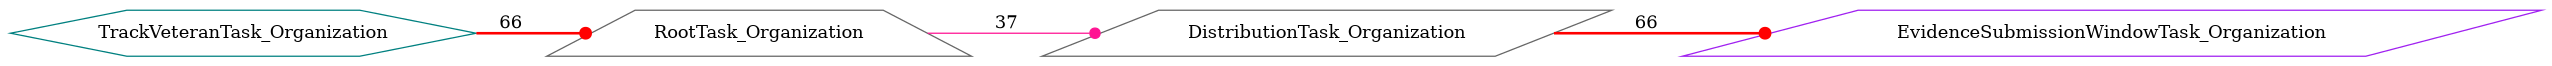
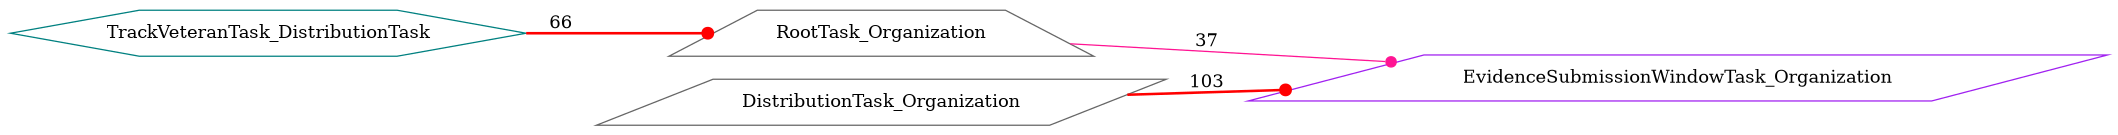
(1647, 24) -> (1207, 82)
(243, 33) -> (268, 33)
(1009, 33) -> (1228, 53)
